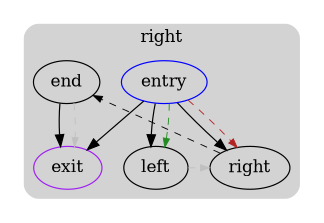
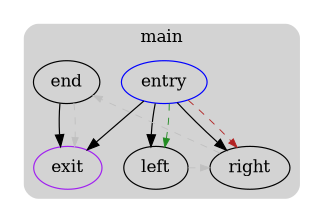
(162, 37) -> (162, 37)
(161, 126) -> (161, 126)
